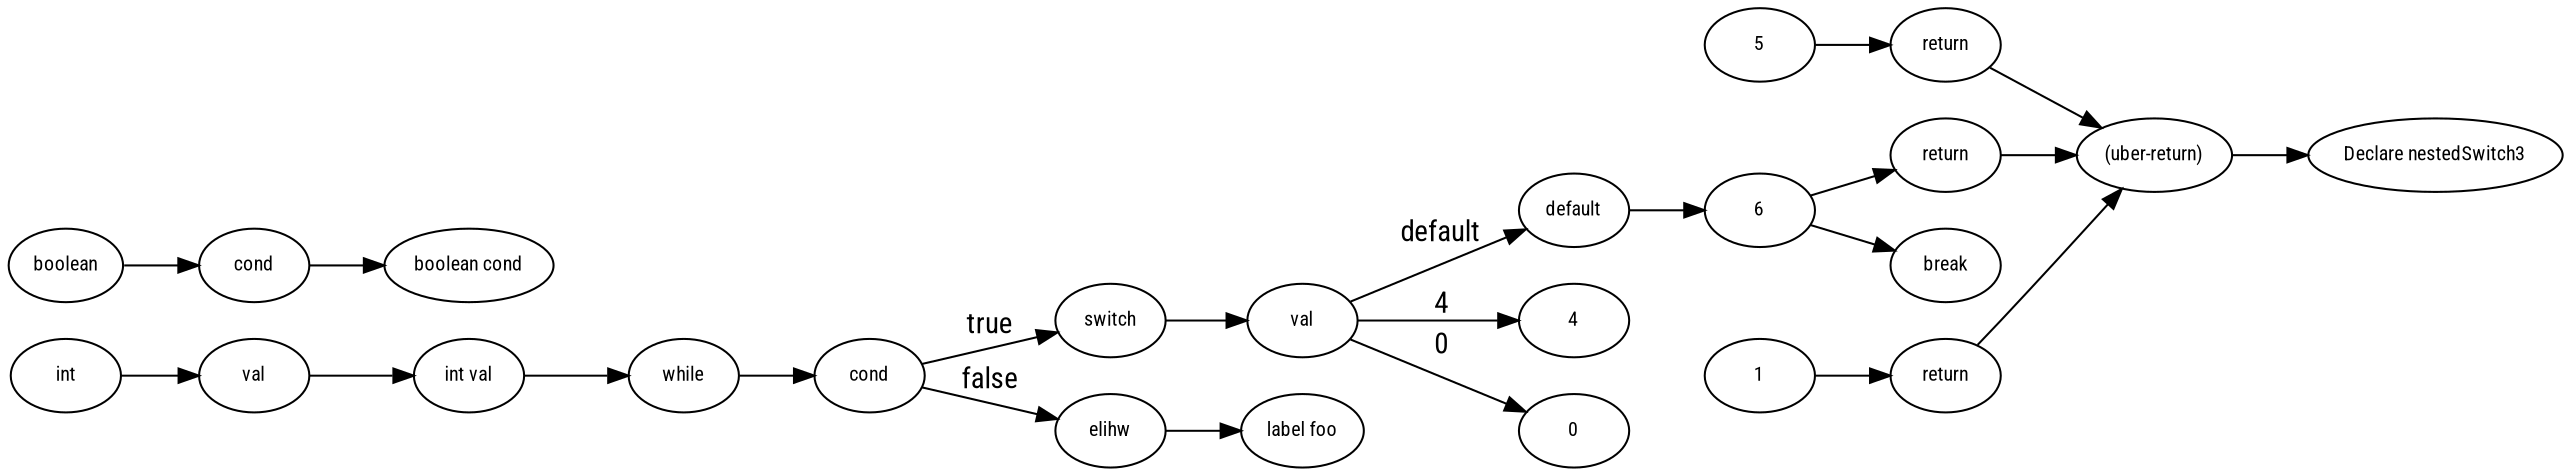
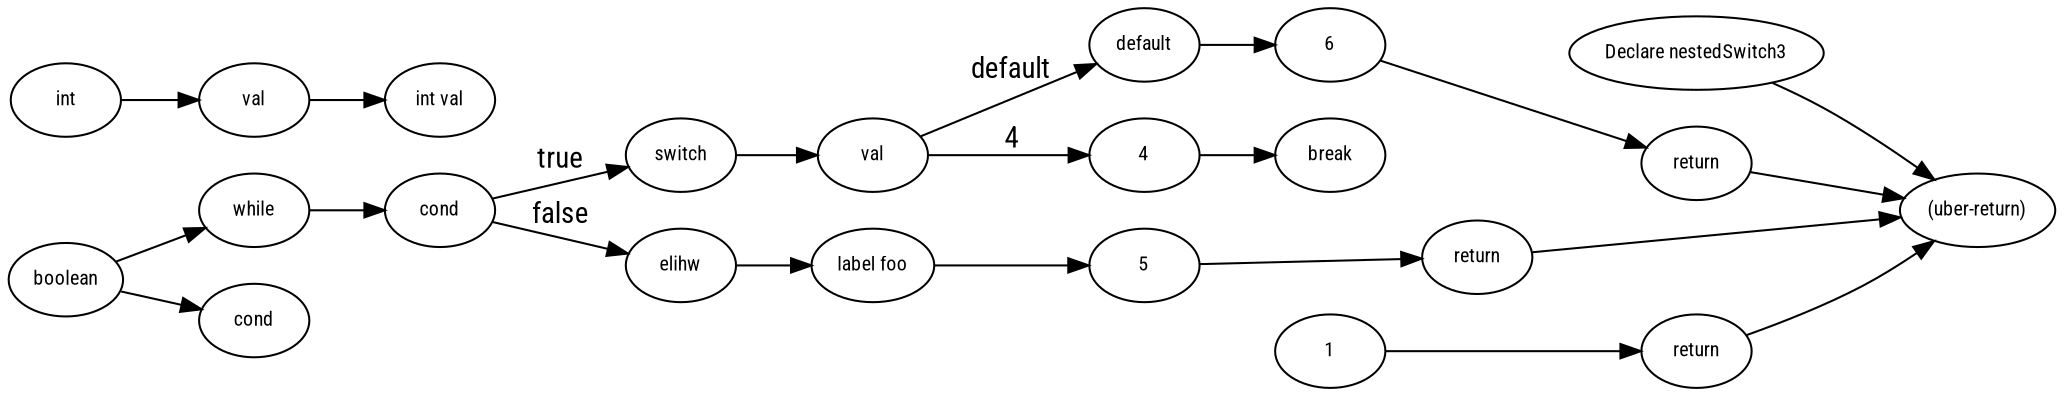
(2260, 155) -> (1847, 122)
(1843, 235) -> (1227, 155)
(469, 265) -> none
none -> (1001, 265)
(566, 376) -> (151, 248)
(1574, 431) -> none
